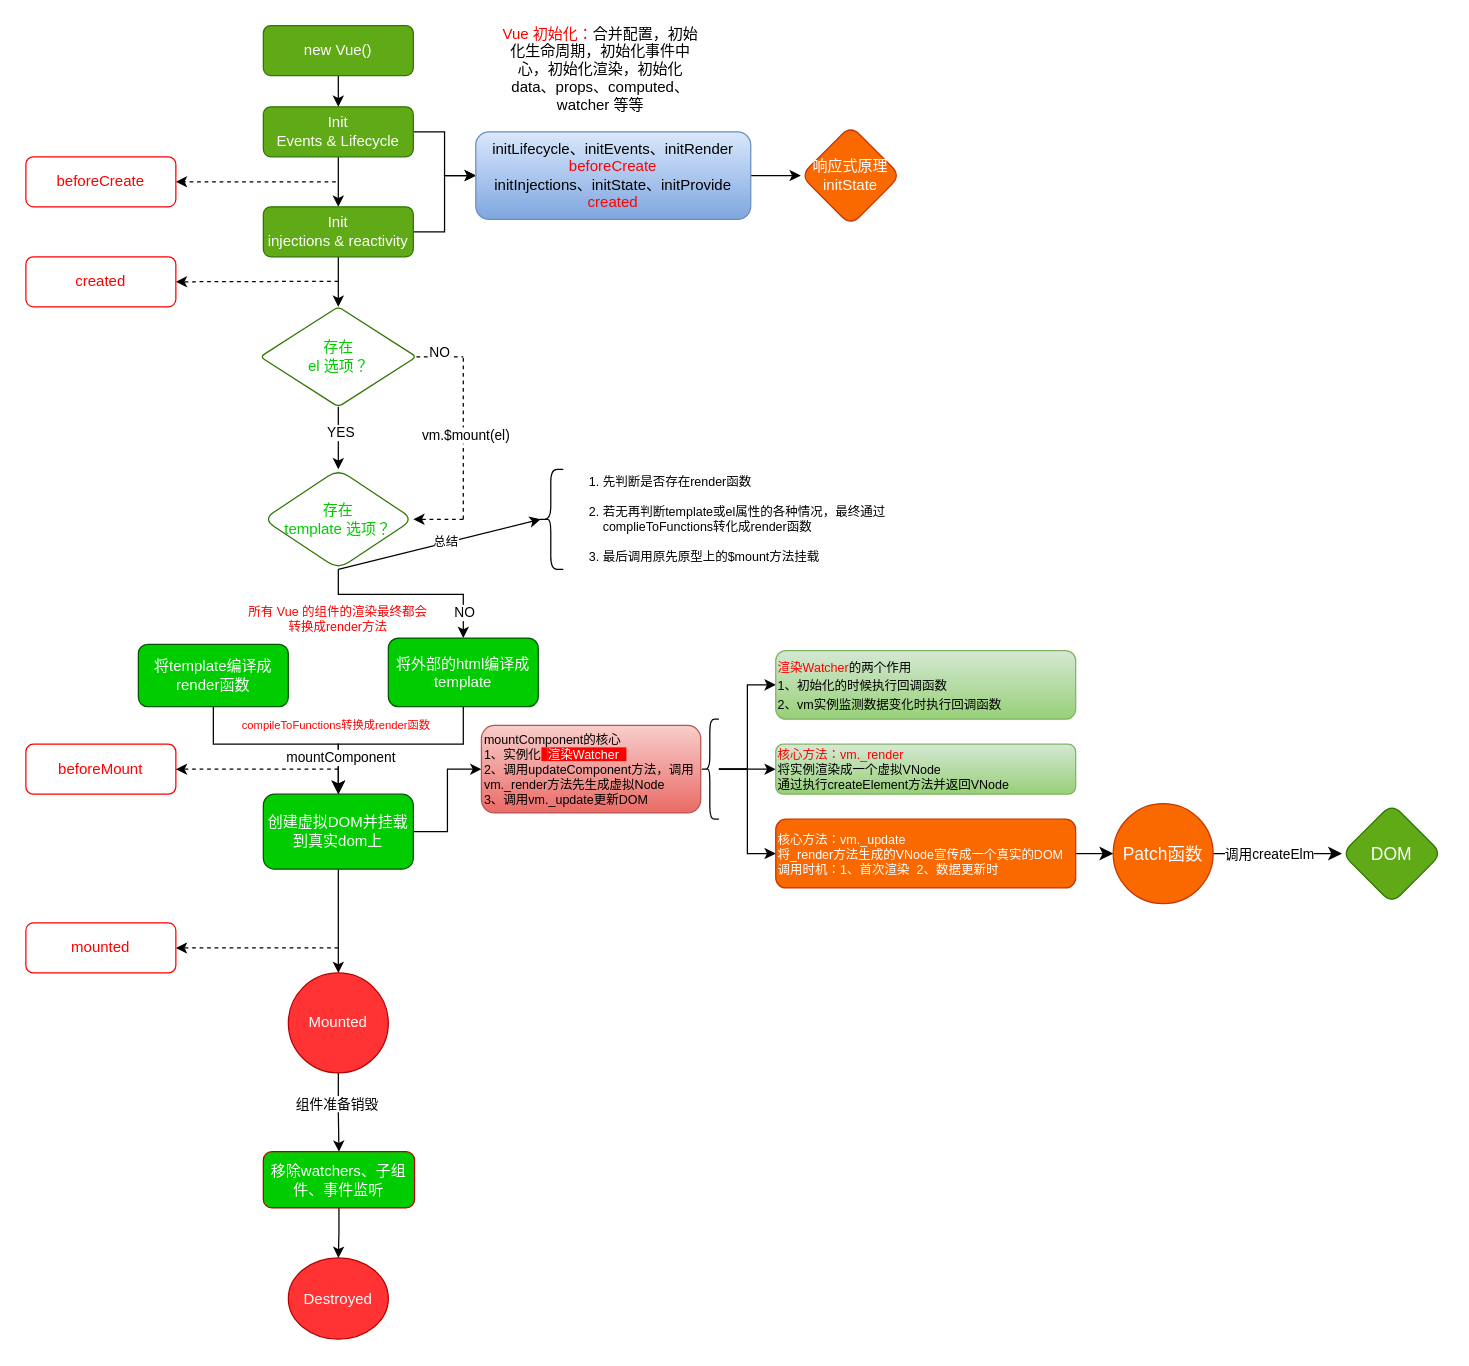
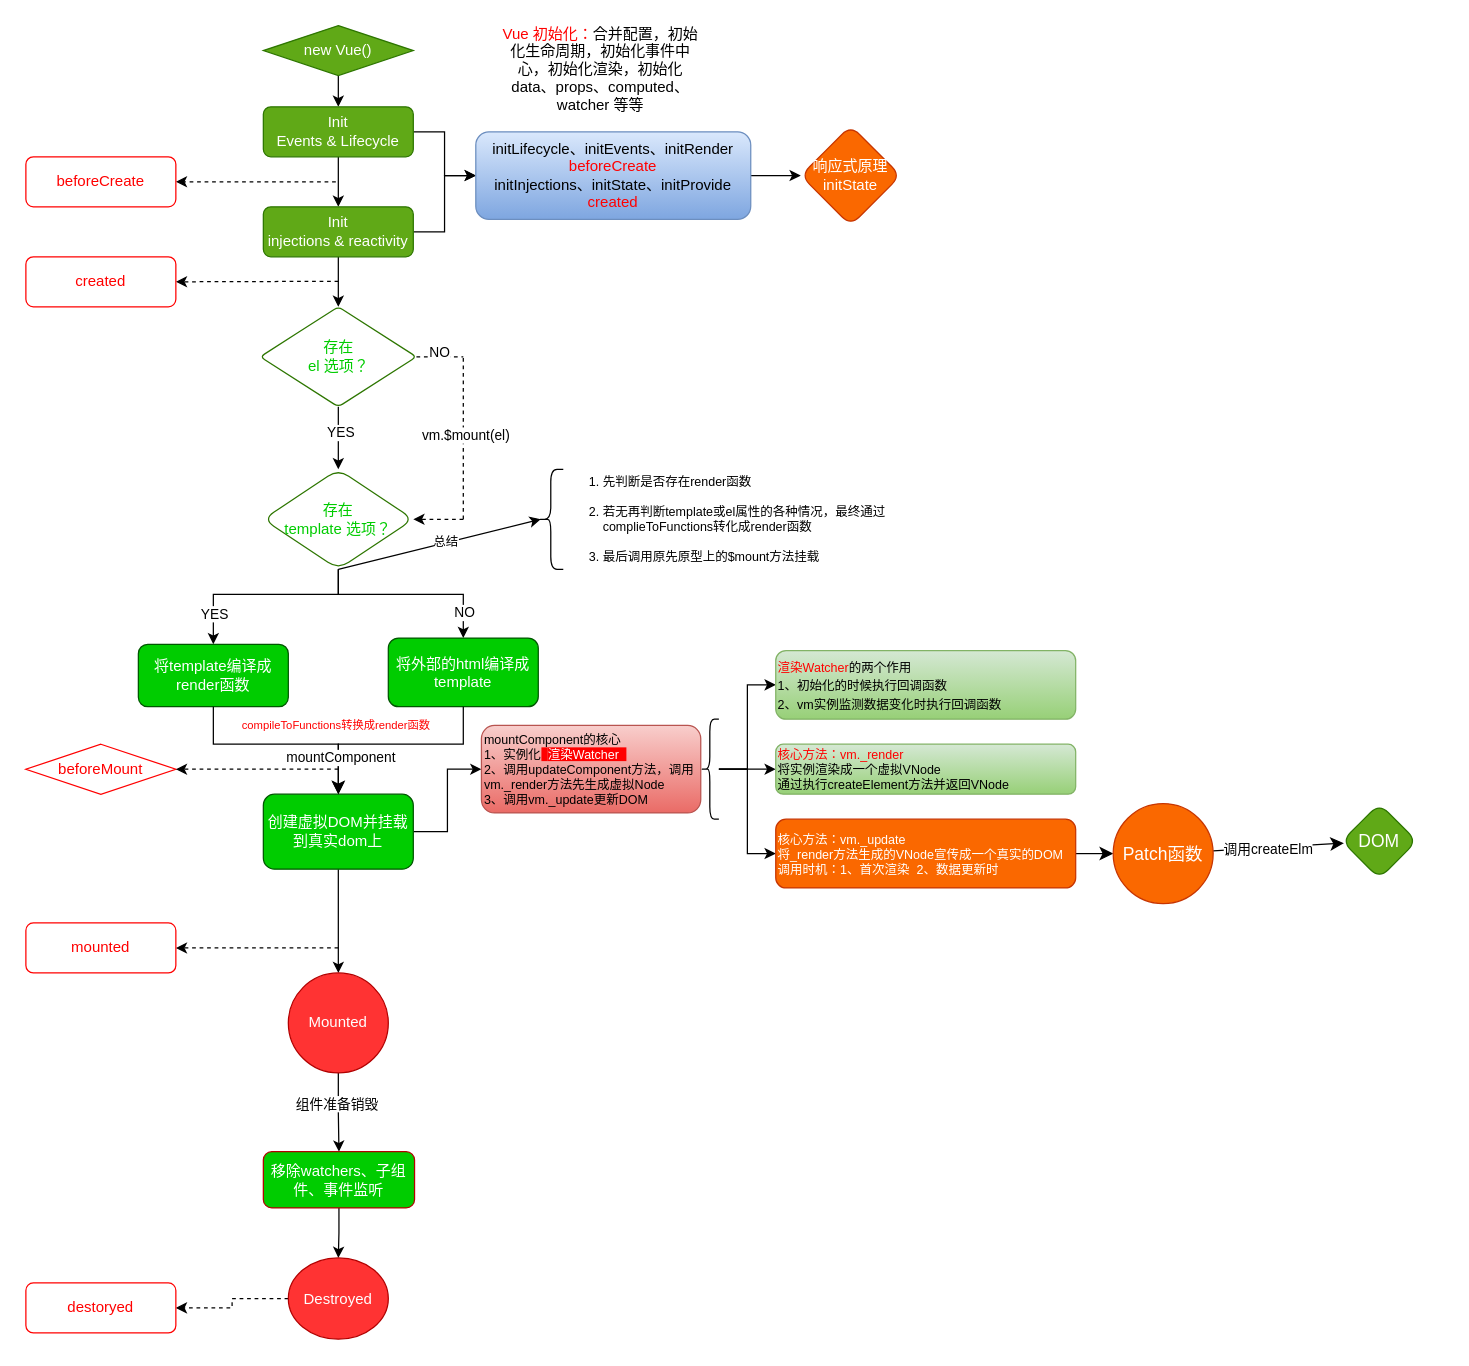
(338, 51) -> (338, 51)
none -> (254, 594)
(338, 619) -> none
(101, 769) -> (101, 769)
(338, 785) -> (338, 785)
(1392, 854) -> (1379, 841)
none -> (232, 1299)
none -> (101, 1308)
